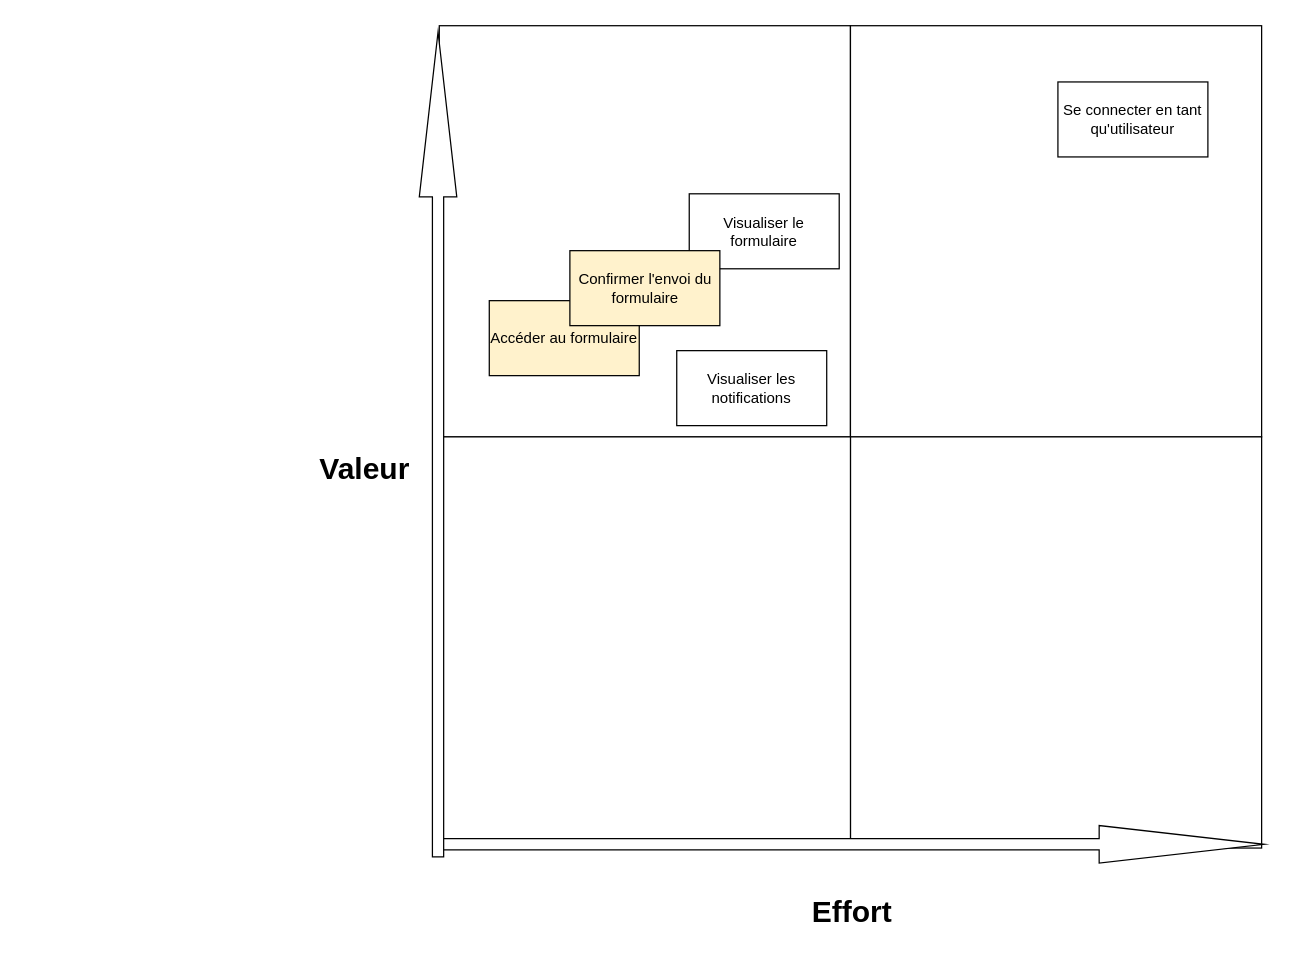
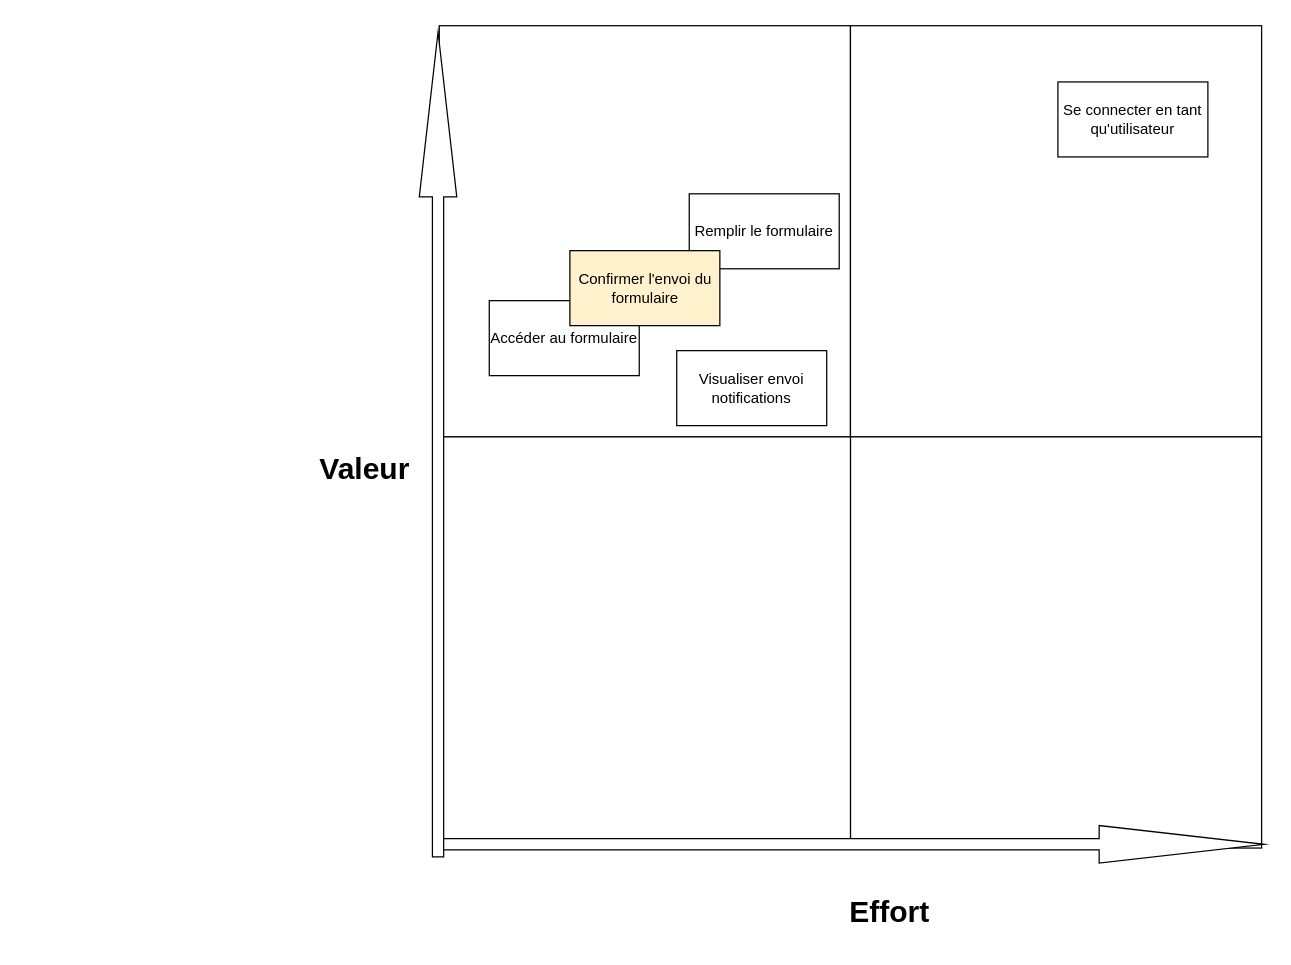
(764, 232) -> (764, 232)
(564, 338) -> (564, 338)
(752, 388) -> (752, 388)
(852, 913) -> (889, 913)
